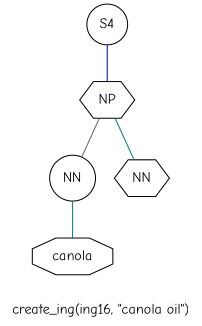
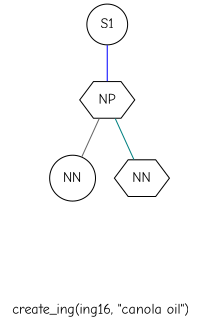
(107, 24) -> (107, 24)
(73, 256) -> none
